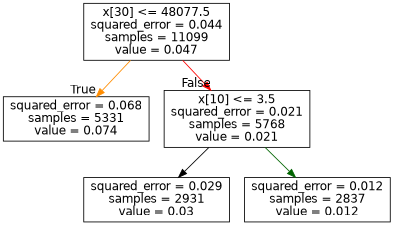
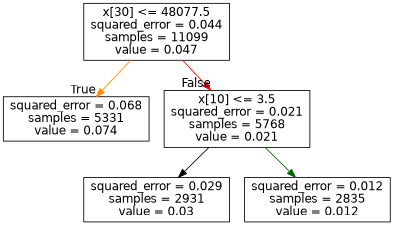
(317, 200) -> (317, 200)
